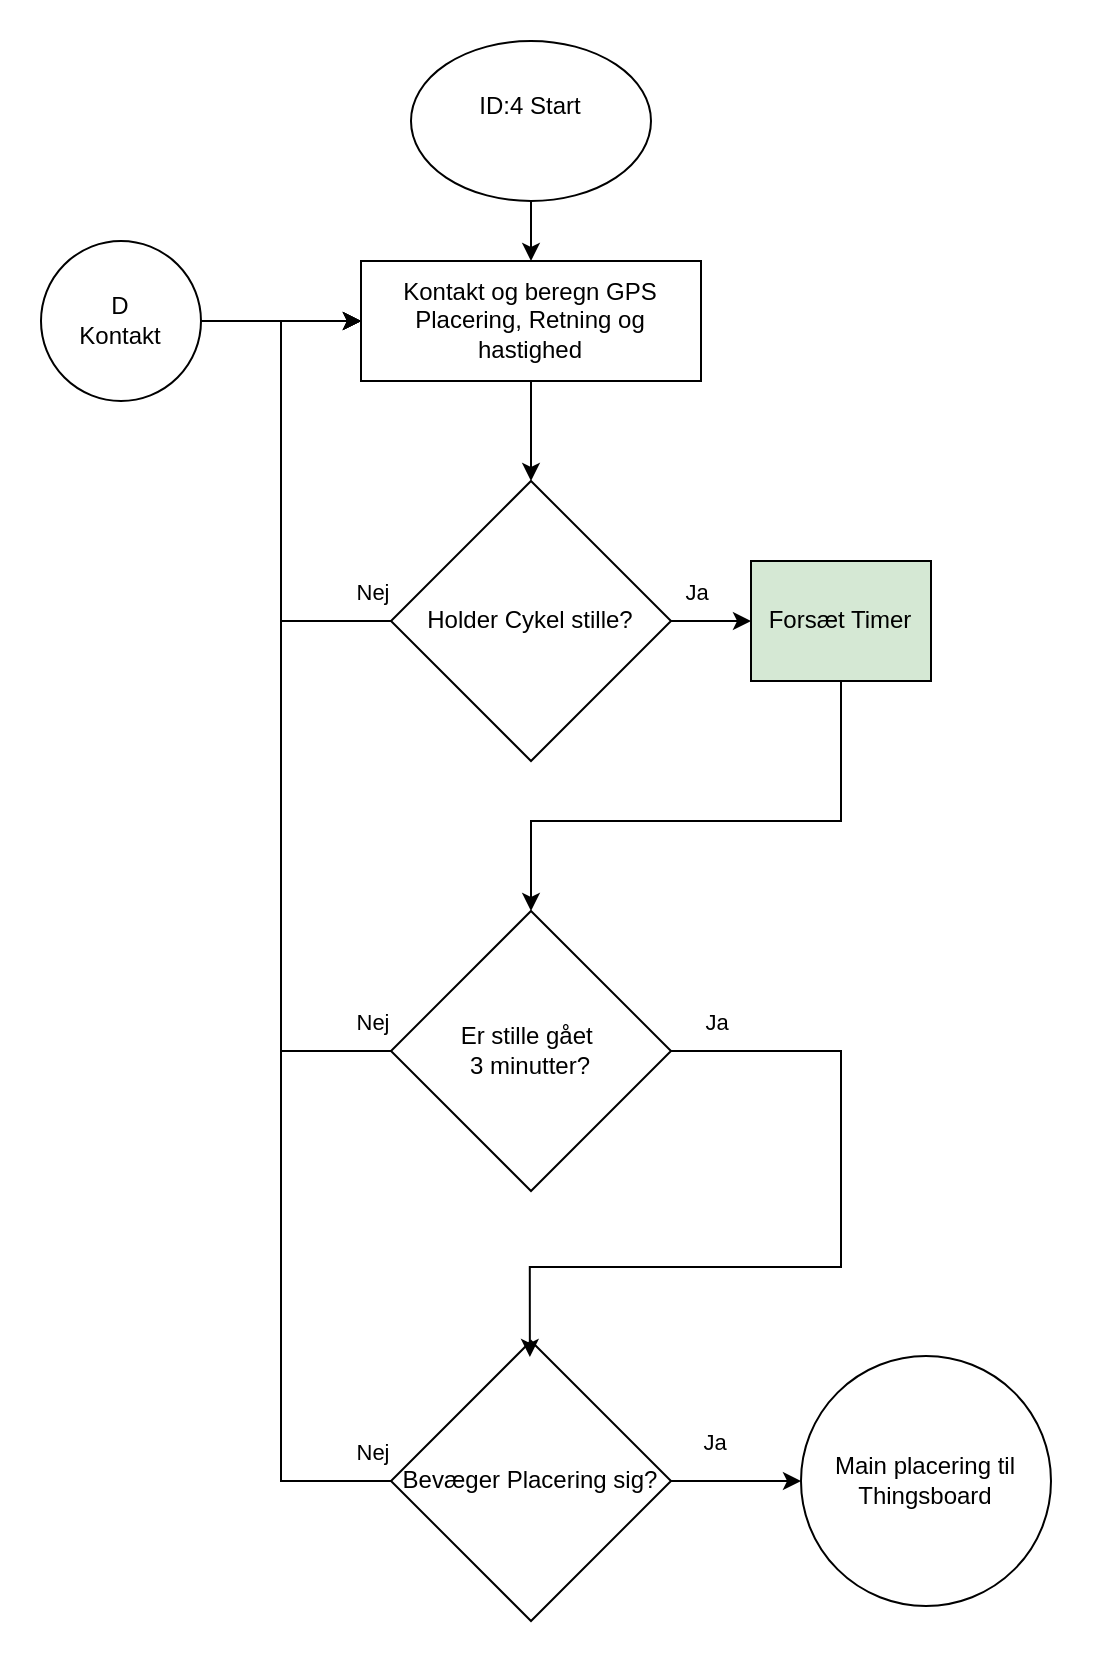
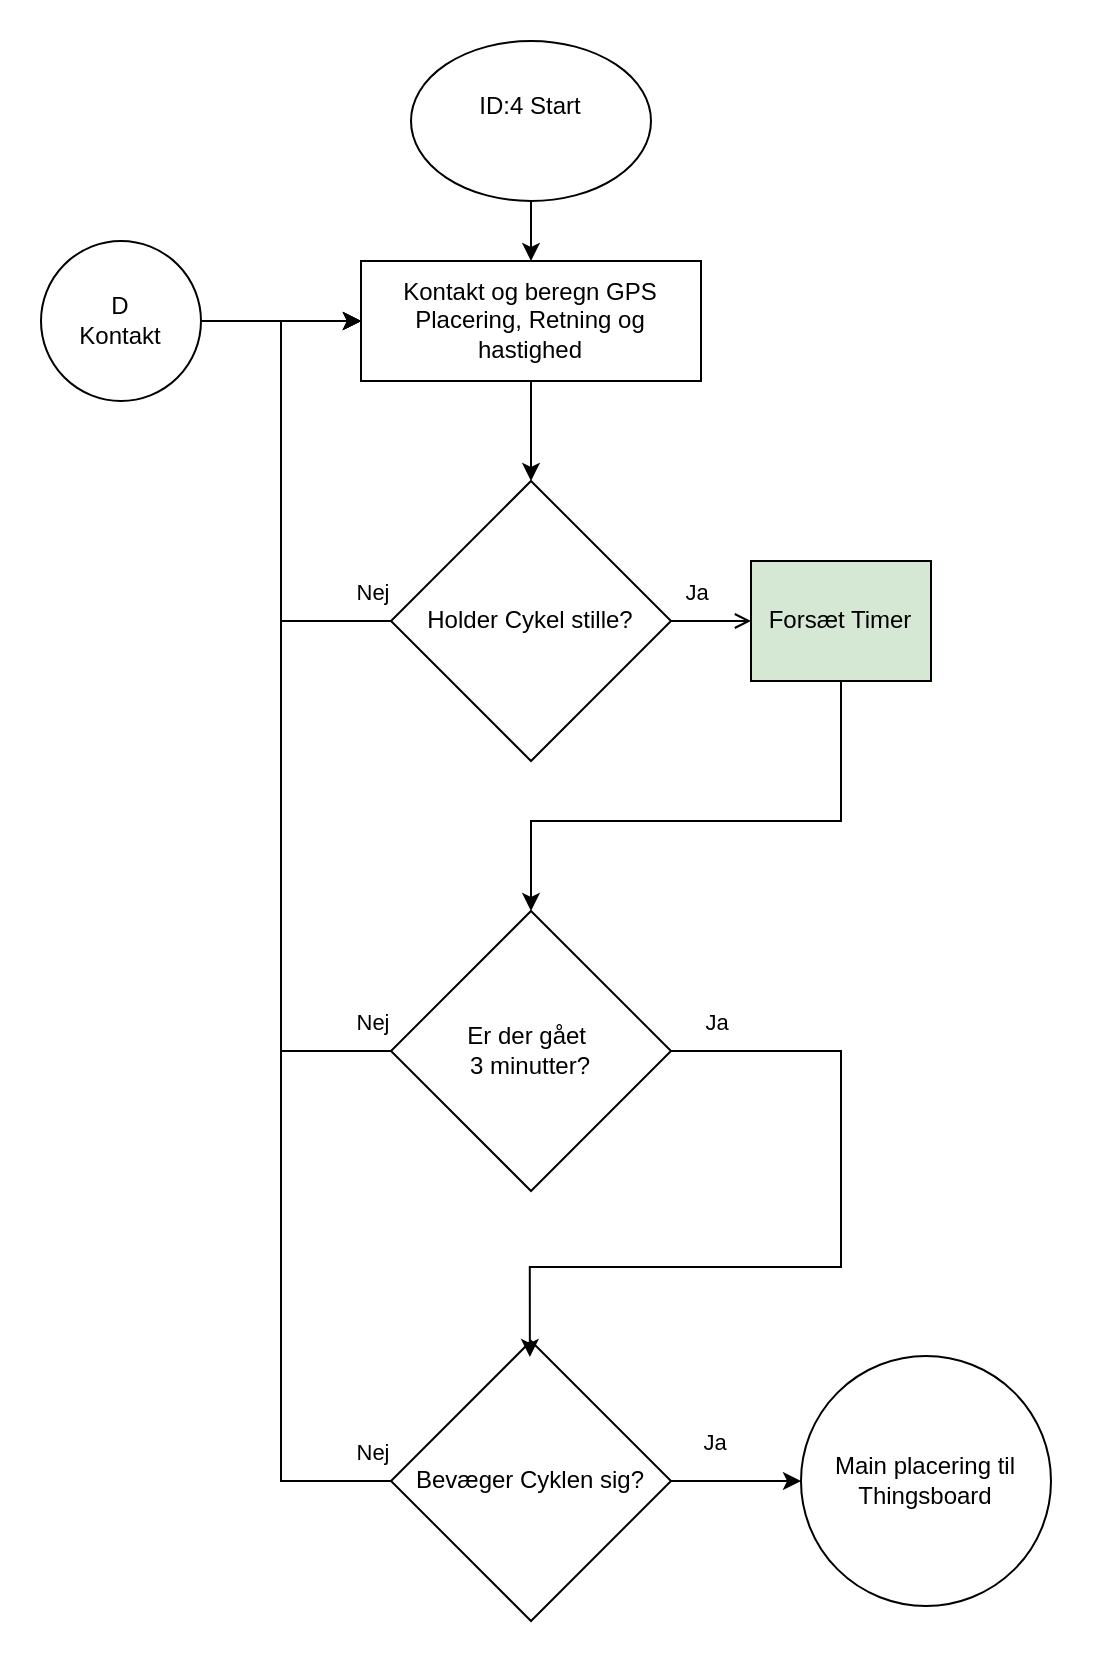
(736, 621) -> (738, 621)
(531, 1051) -> (531, 1051)
(531, 1481) -> (531, 1481)
